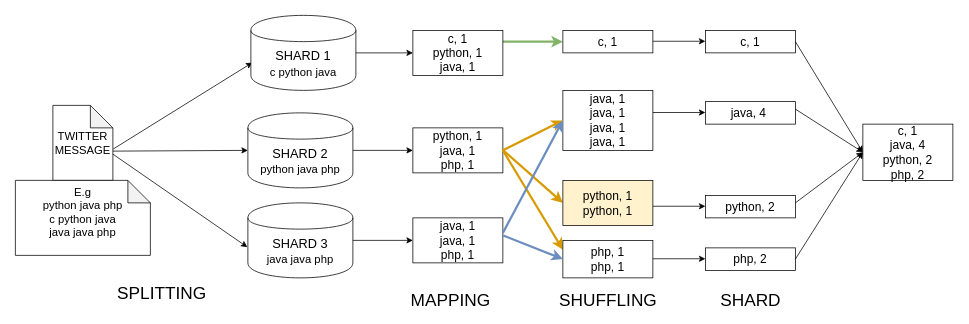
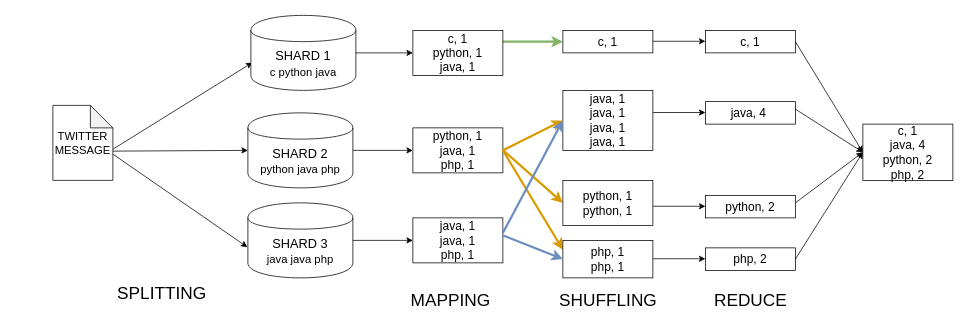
(608, 203) -> (608, 203)
(83, 218) -> none
(751, 300) -> (751, 300)
